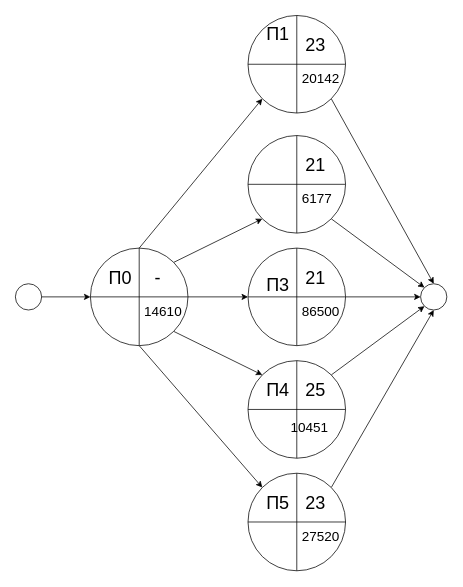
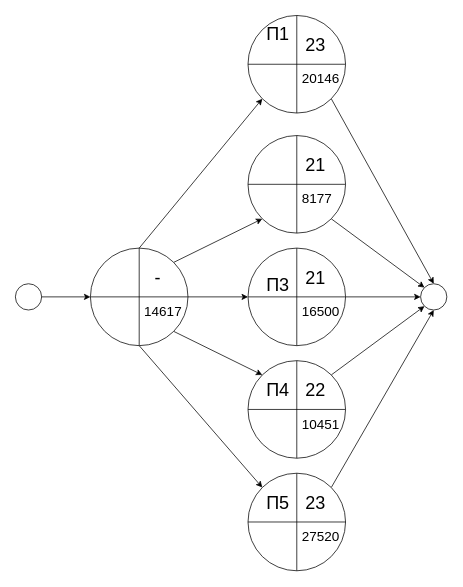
(314, 79) -> (314, 79)
(312, 199) -> (312, 199)
(120, 278) -> none
(157, 312) -> (157, 312)
(314, 312) -> (314, 312)
(315, 390) -> (315, 390)
(312, 428) -> (323, 424)
